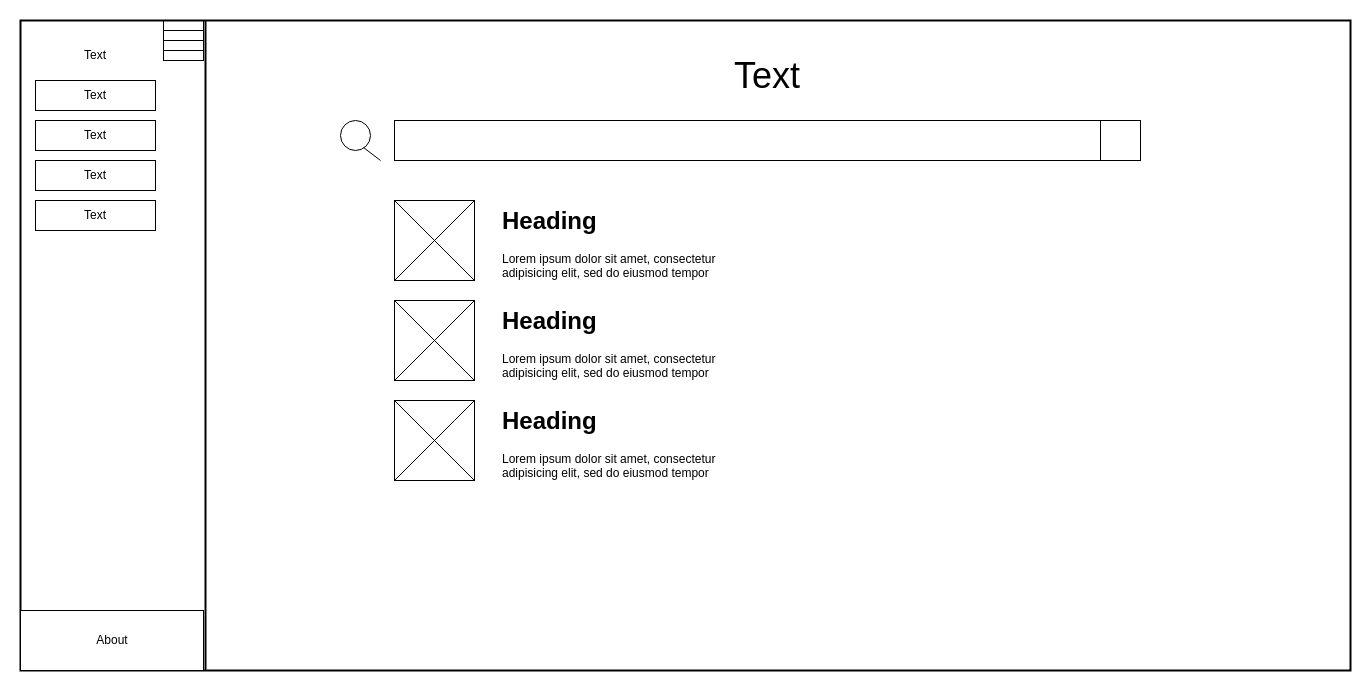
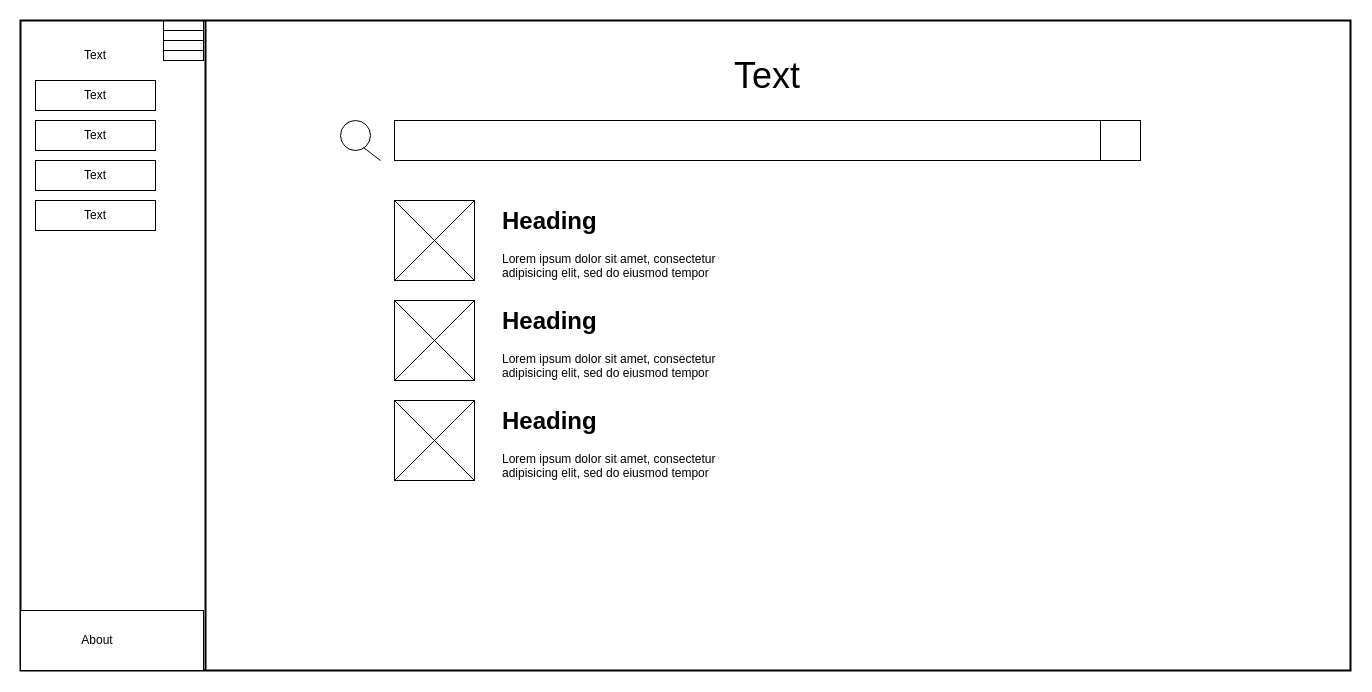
(113, 641) -> (98, 641)
